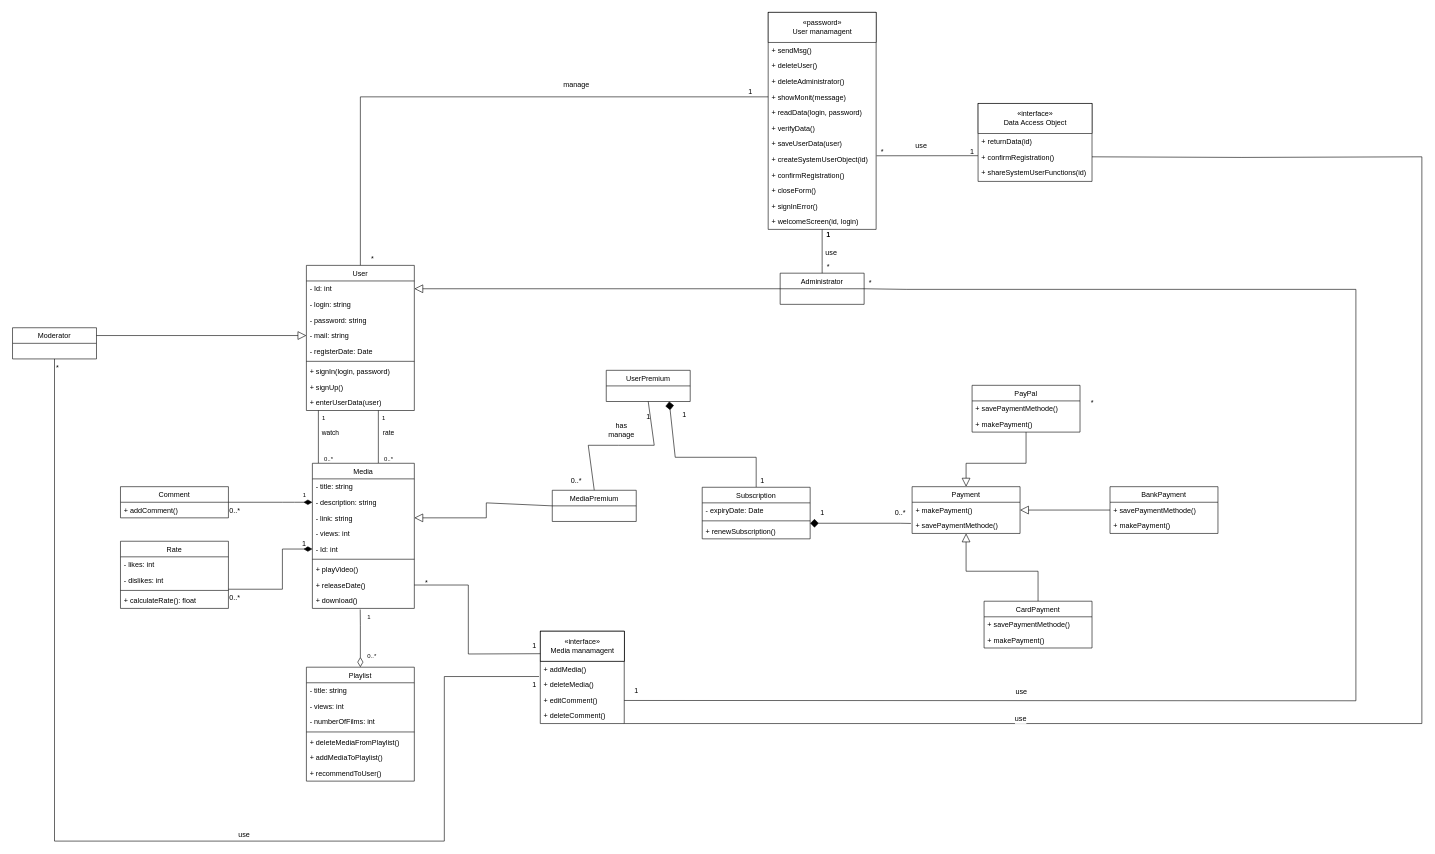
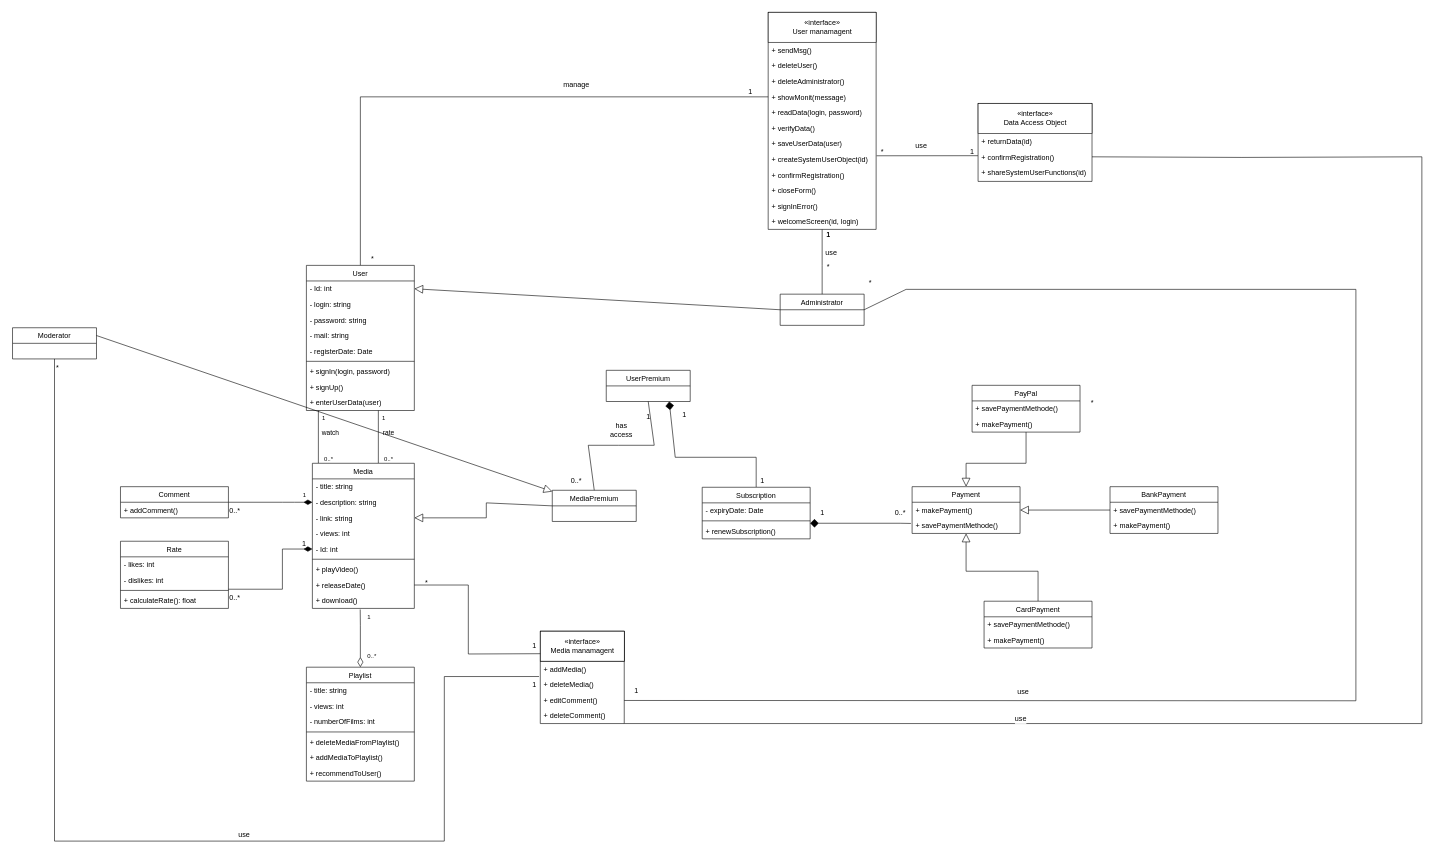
(823, 27) -> (823, 27)
(822, 289) -> (822, 310)
(198, 336) -> (432, 450)
(622, 431) -> (622, 431)
